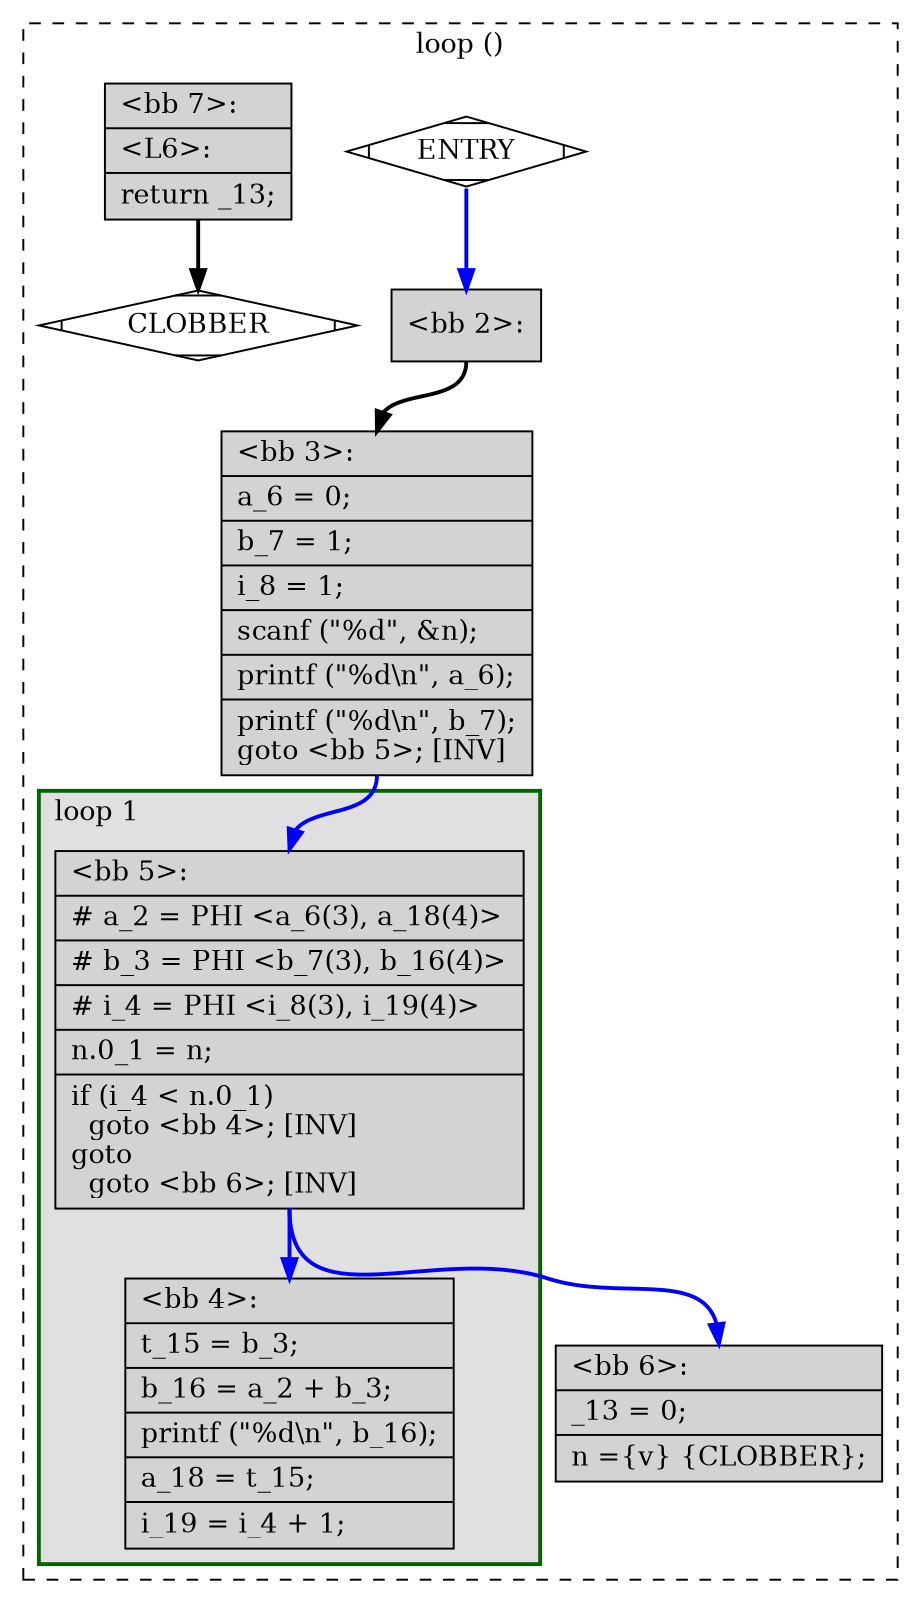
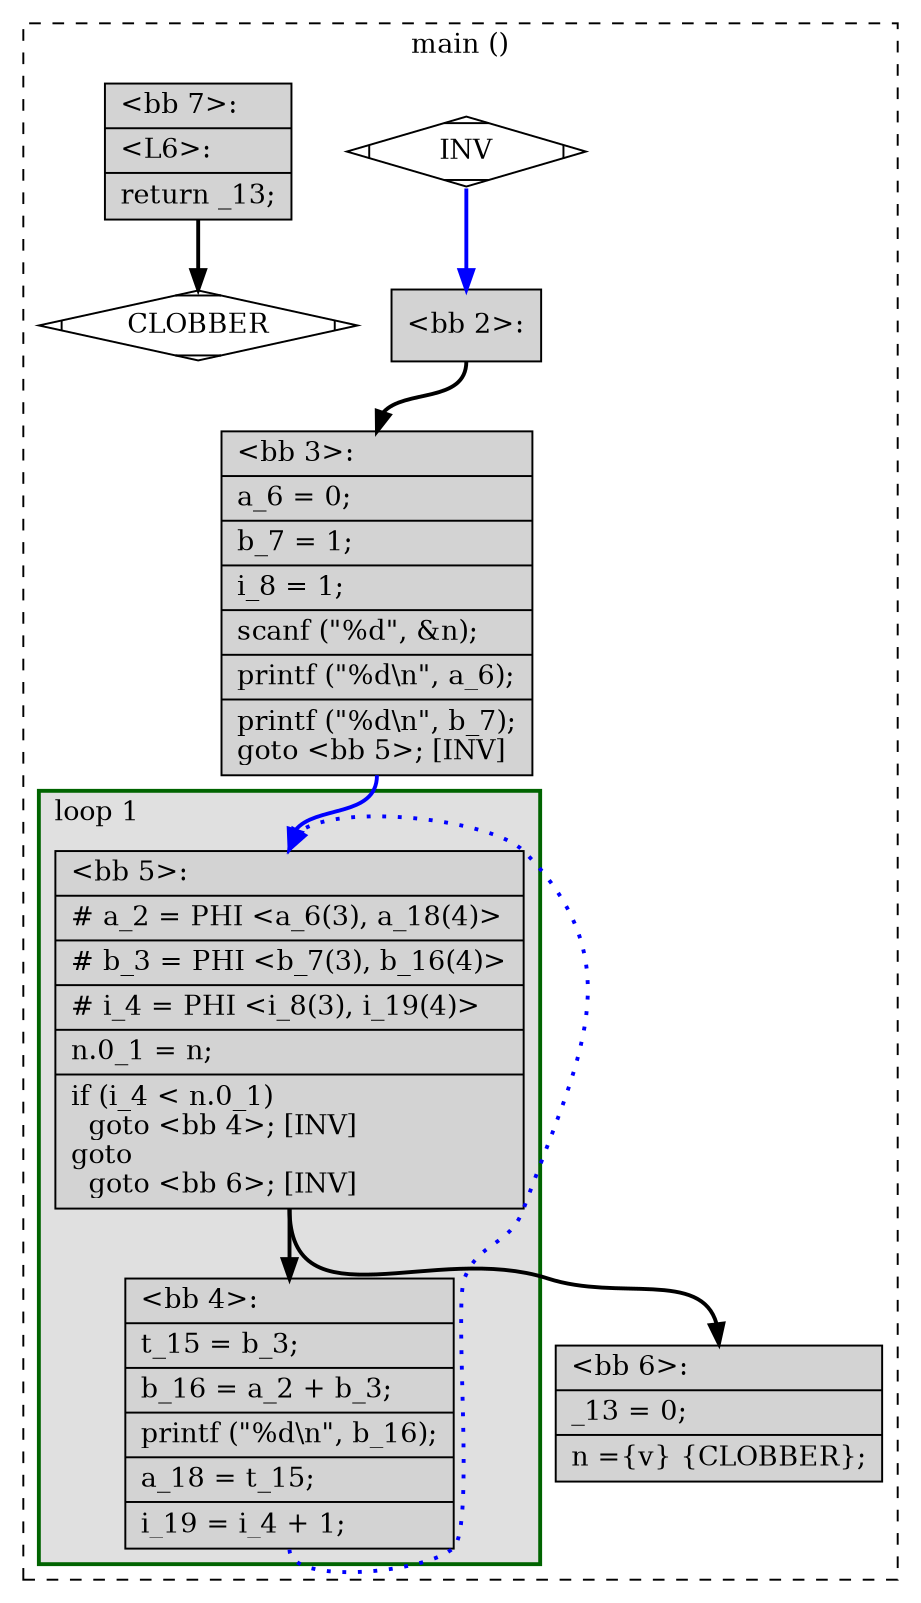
(461, 46) -> (461, 46)
(466, 152) -> (466, 152)
none -> (527, 1199)
(290, 1234) -> (290, 1234)
(491, 1270) -> (491, 1270)
